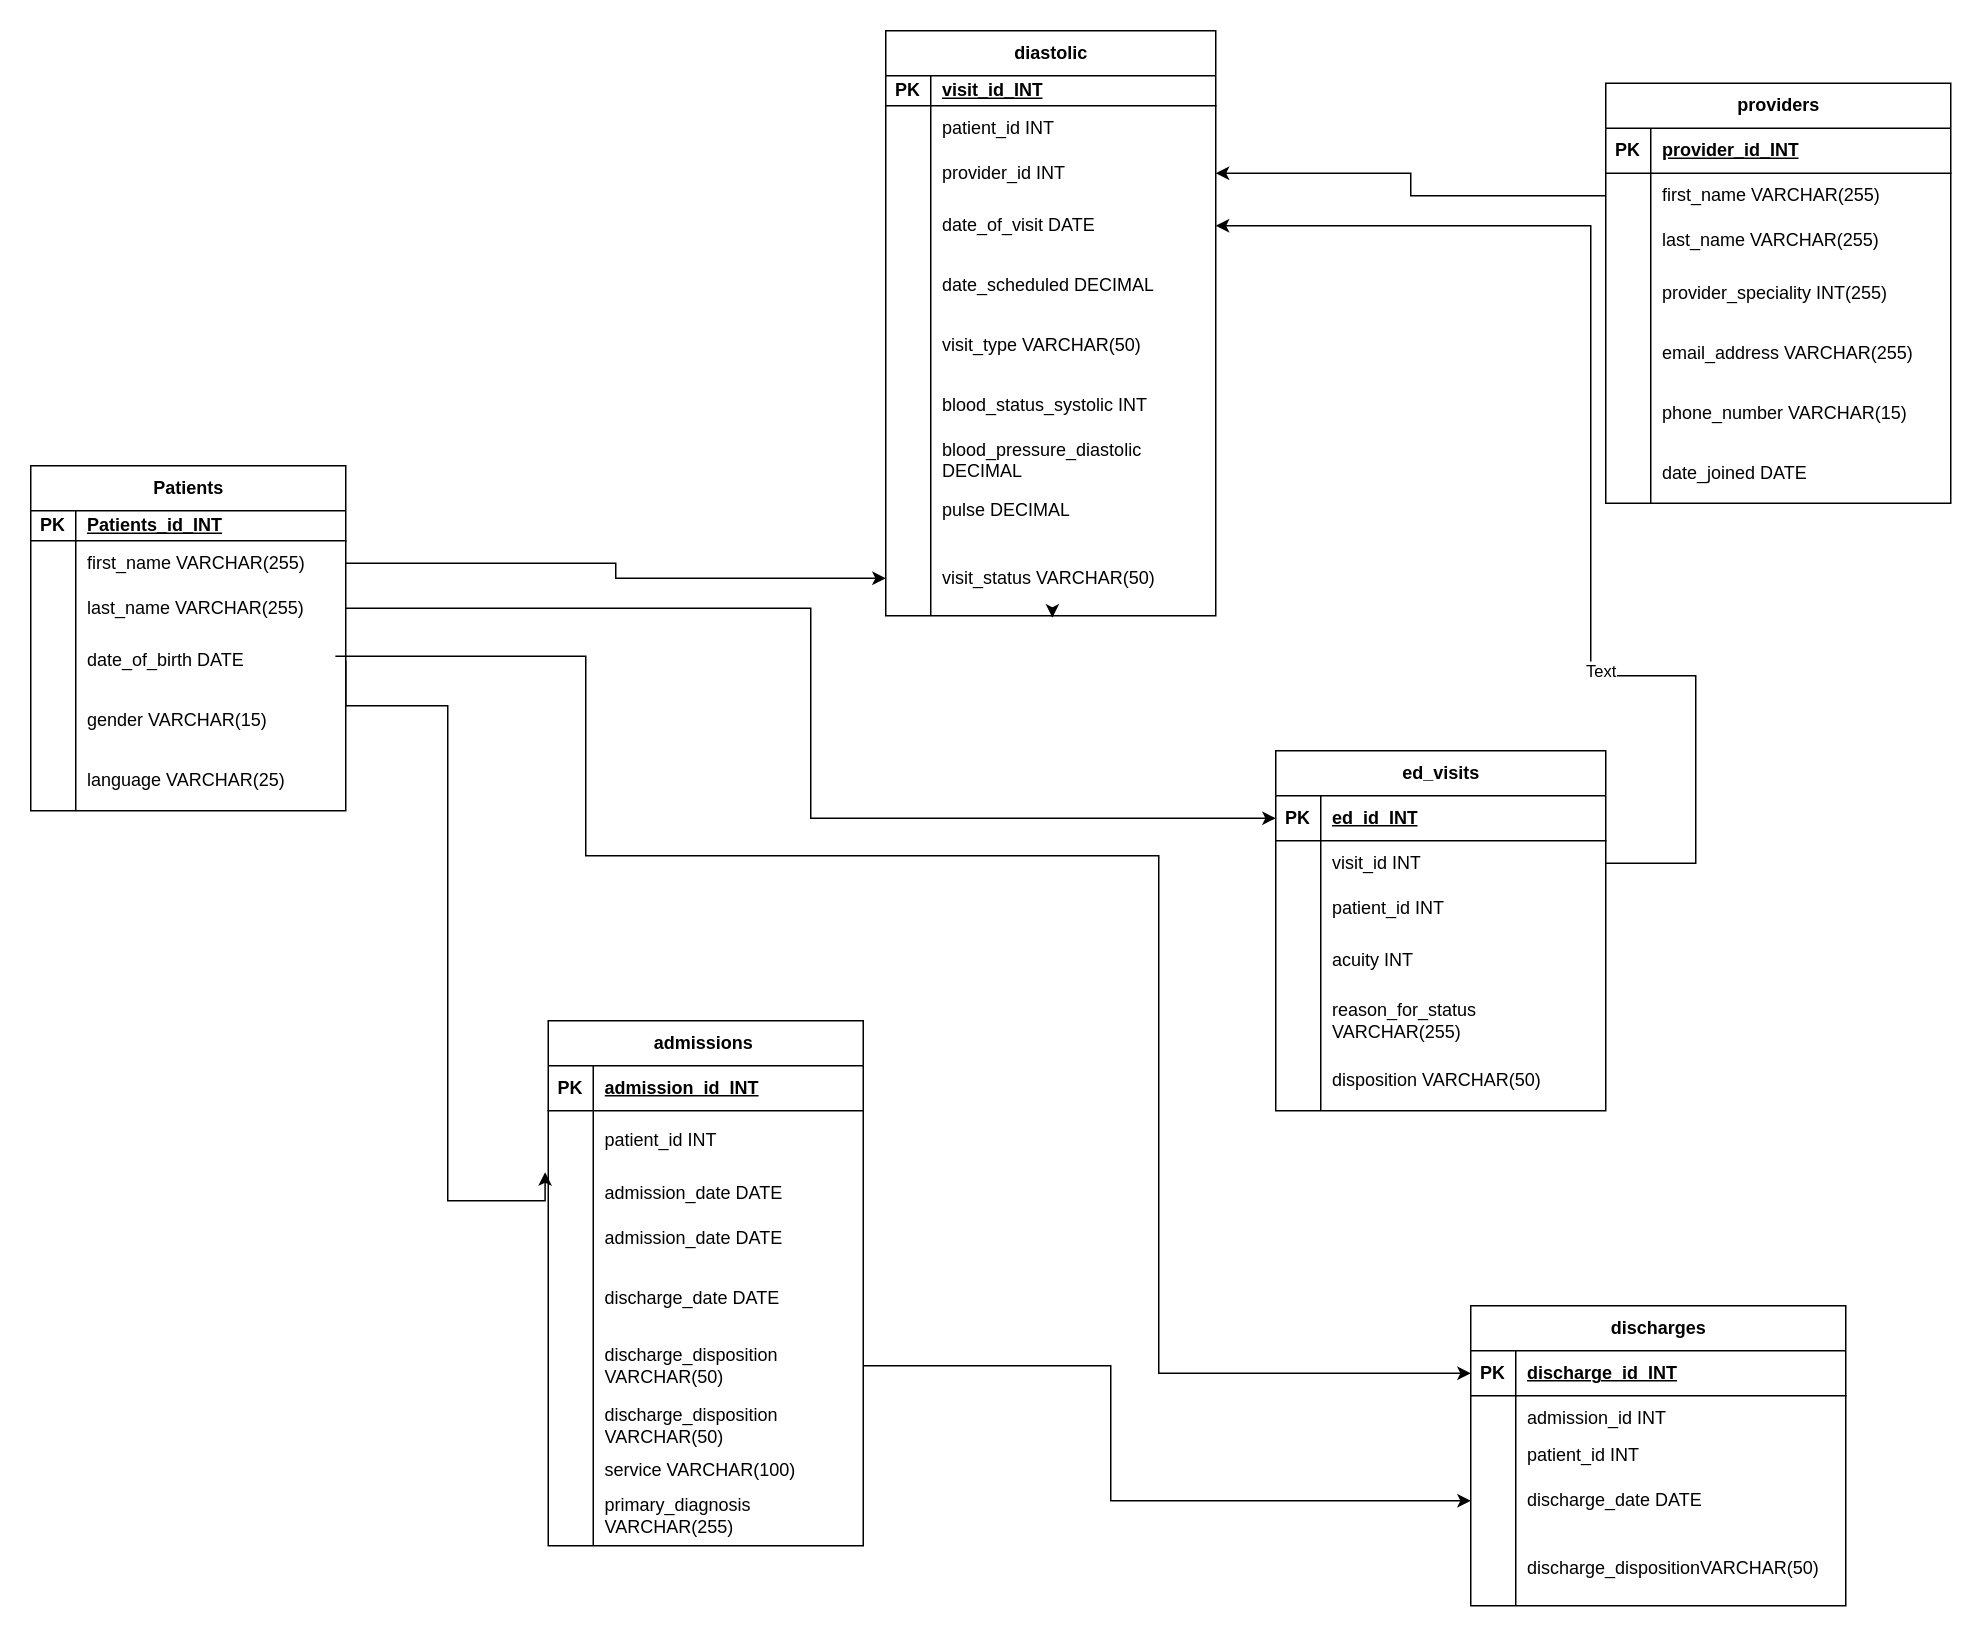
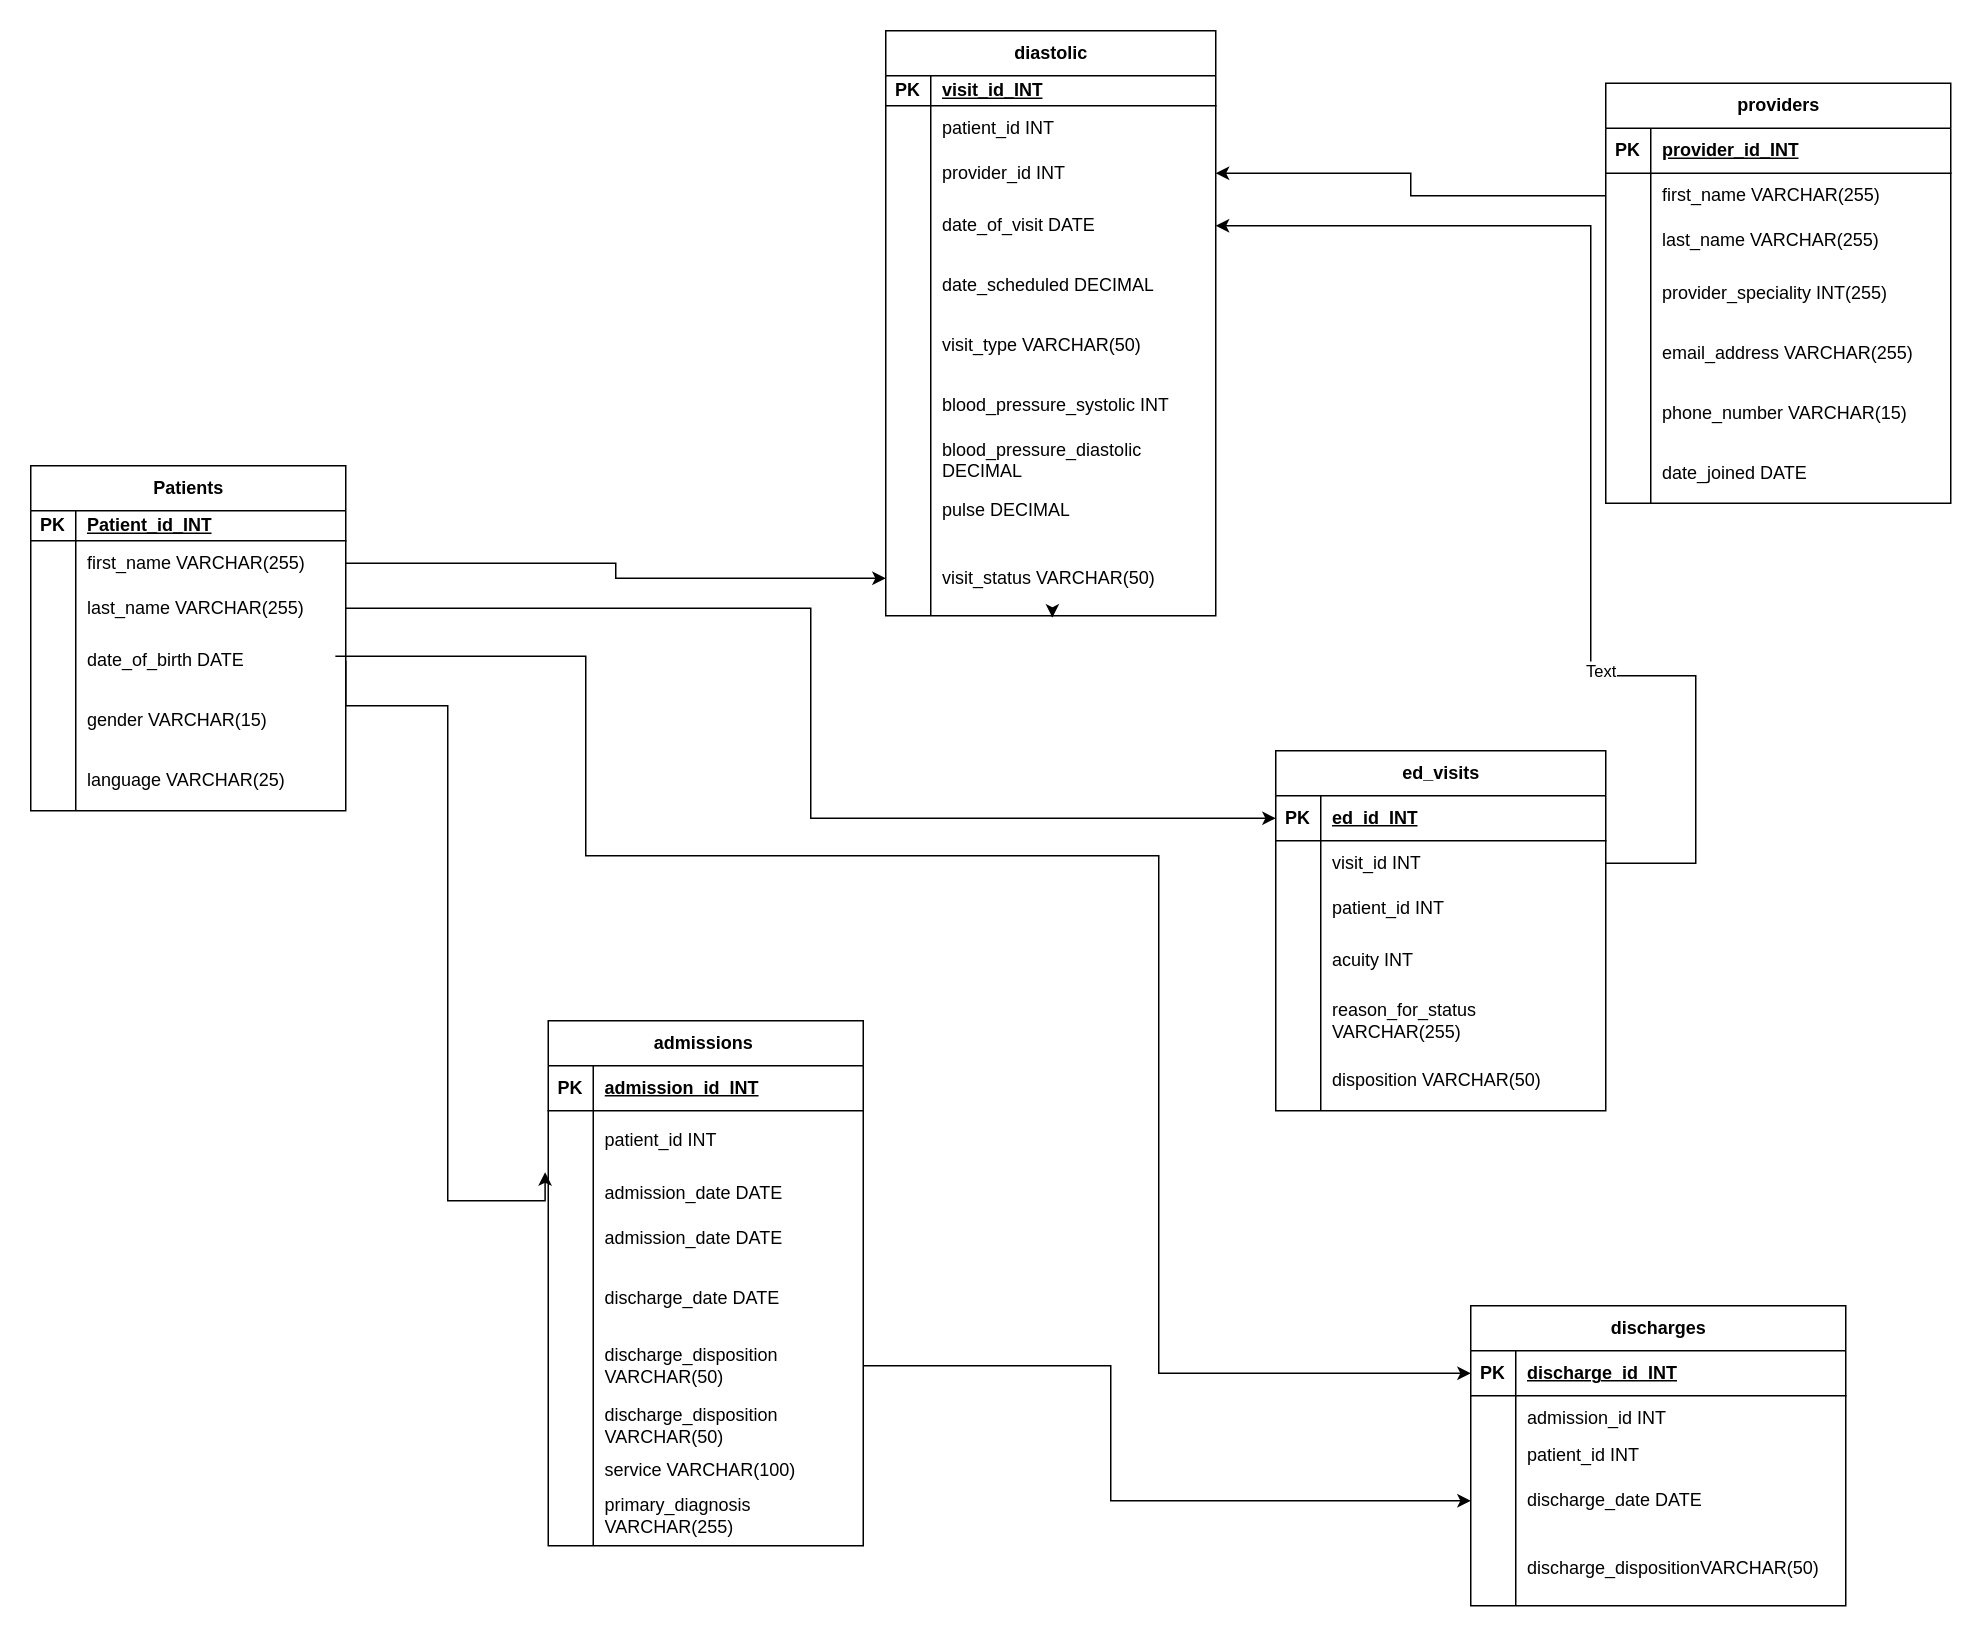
(1059, 406) -> (1069, 406)
(159, 526) -> (154, 526)
